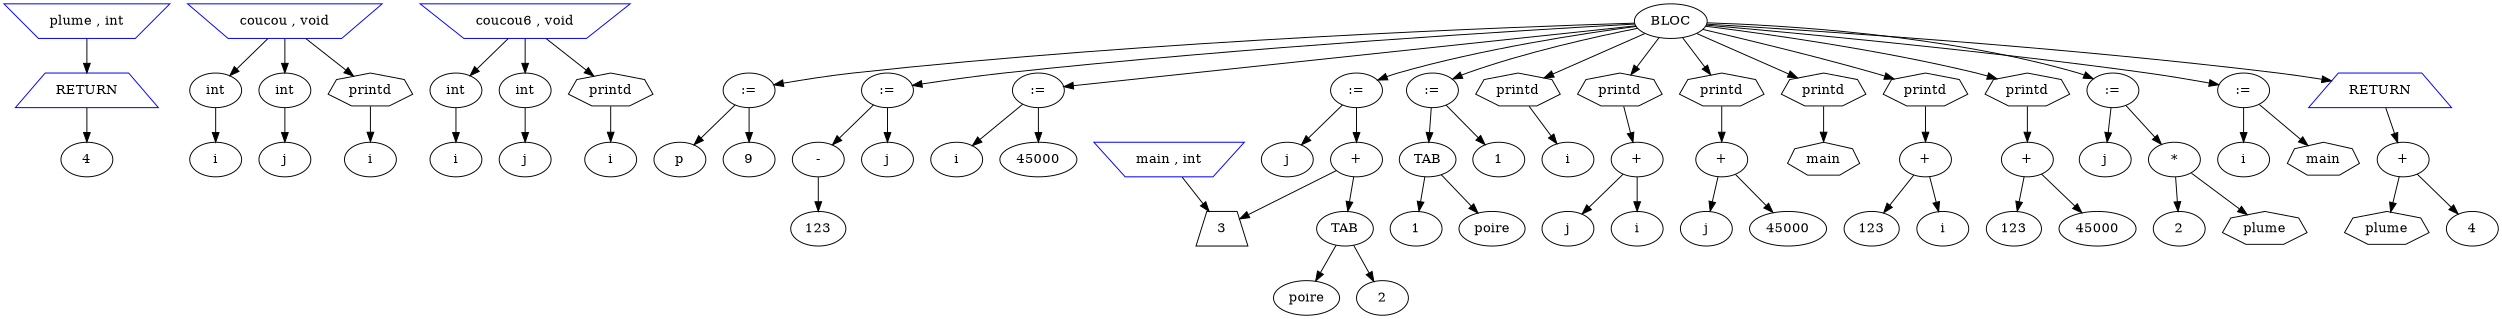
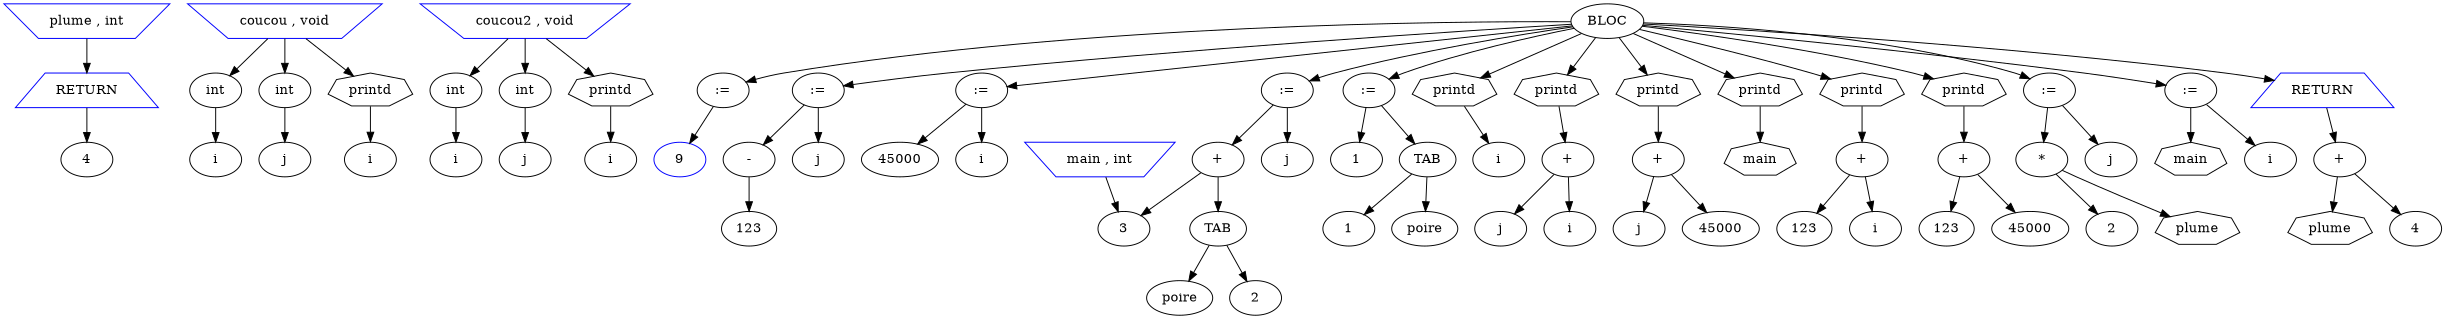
(525, 21) -> (525, 21)
(680, 160) -> none
(749, 160) -> (680, 160)
(1222, 229) -> (1124, 229)
